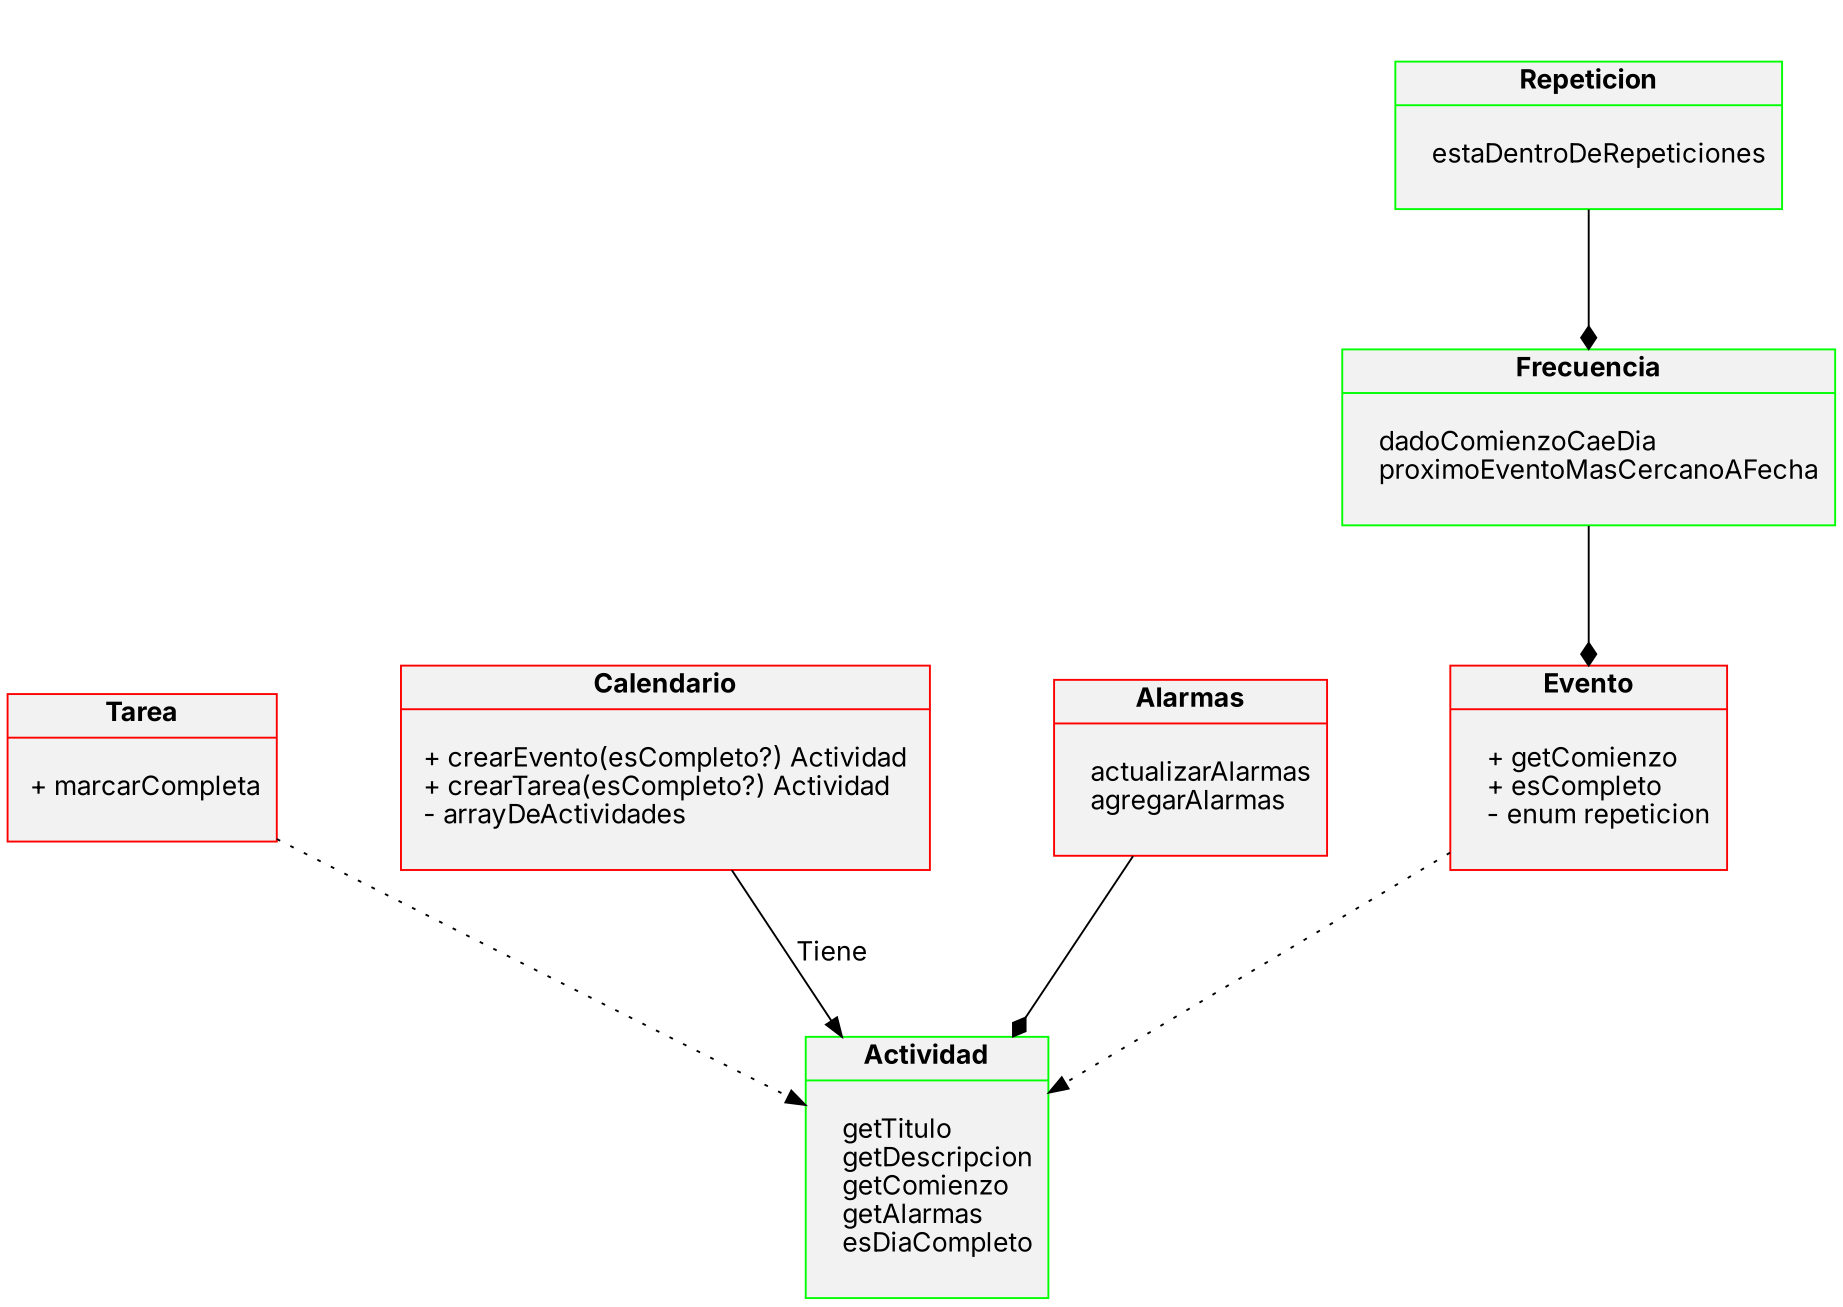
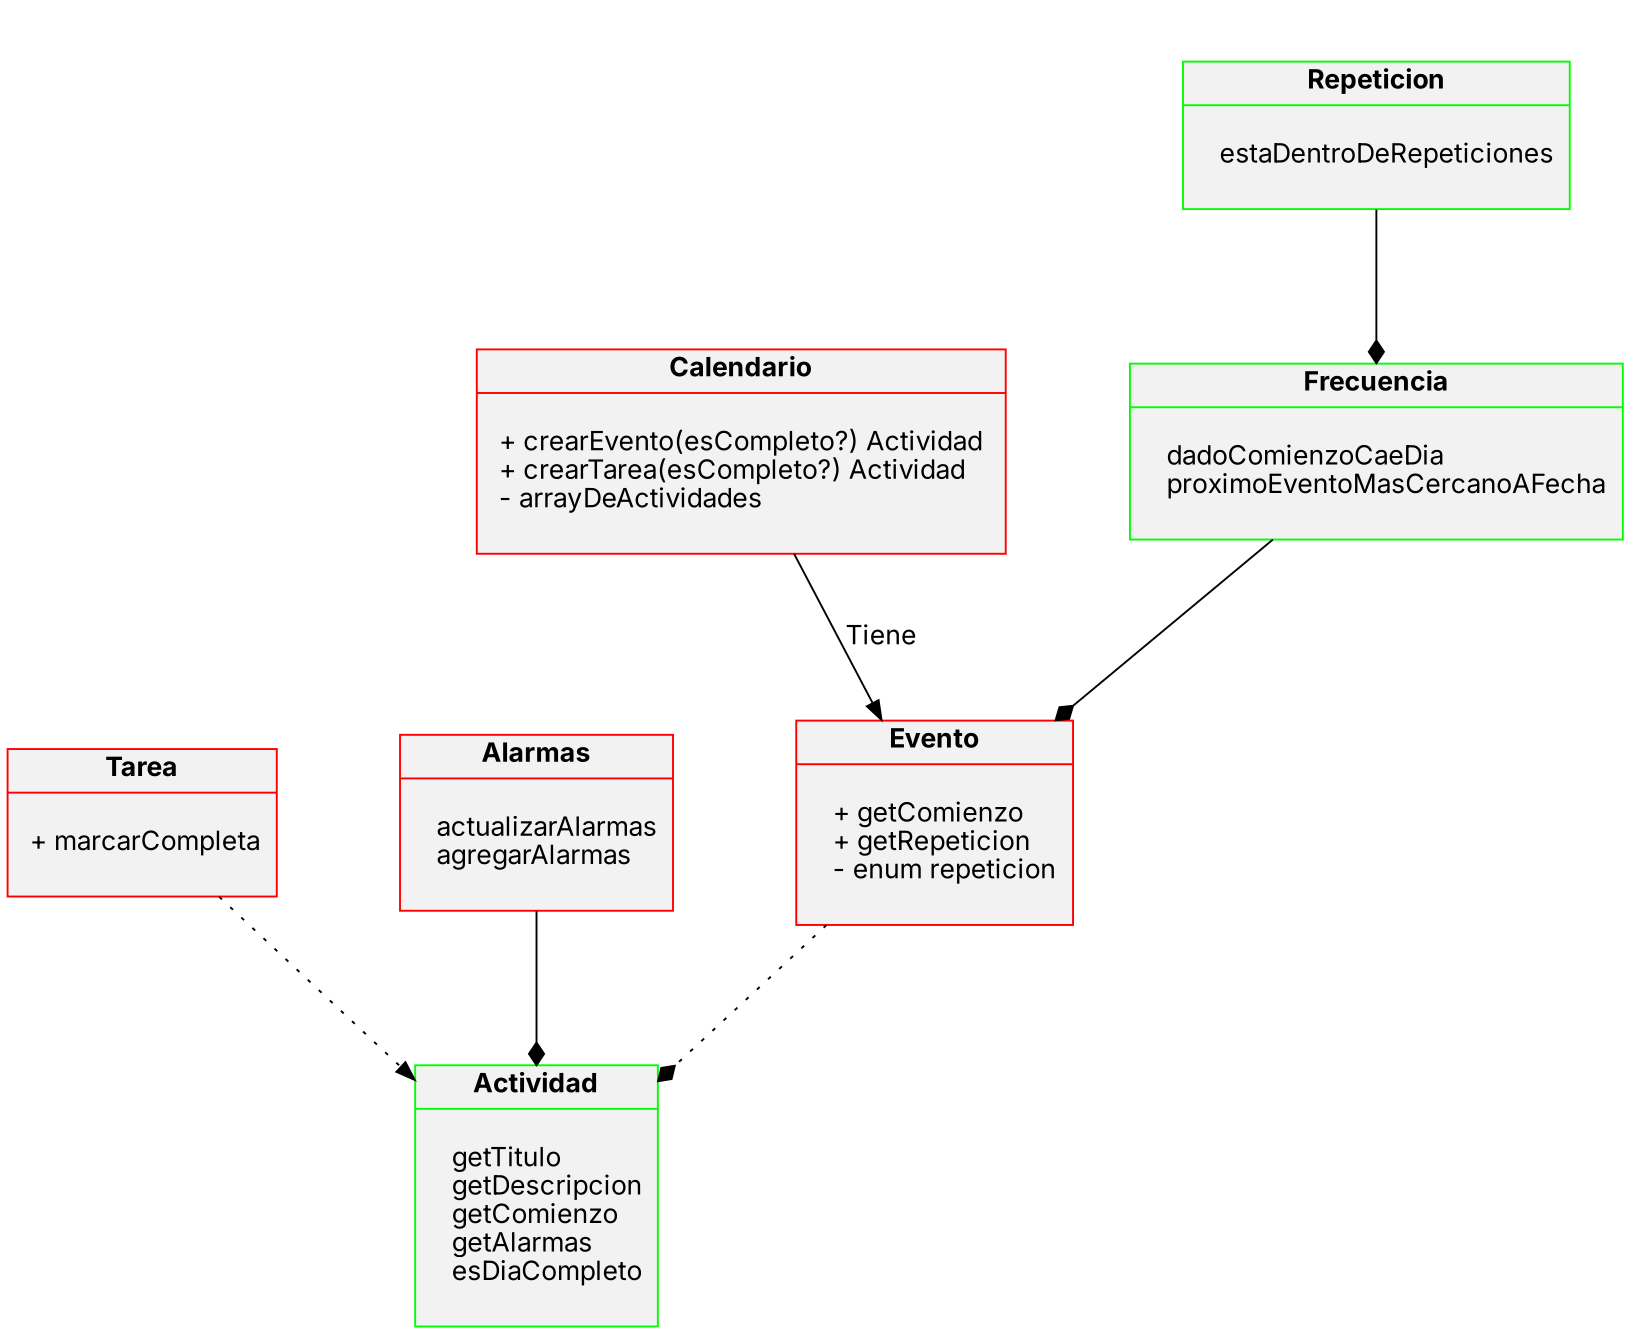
(1564, 787) -> (921, 842)
(782, 945) -> (833, 628)
(1258, 968) -> (751, 995)
